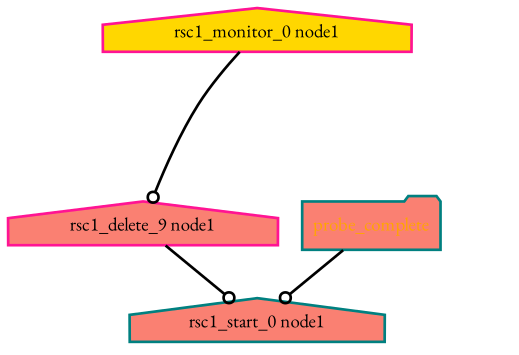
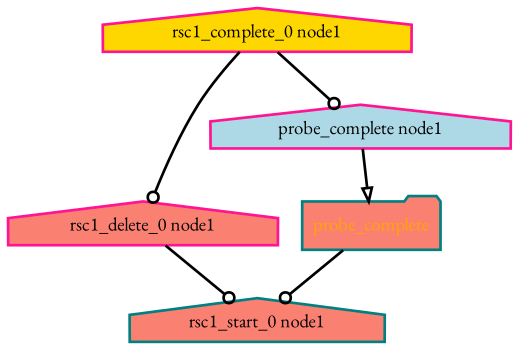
(257, 32) -> (257, 32)
none -> (361, 129)
(143, 226) -> (143, 226)
